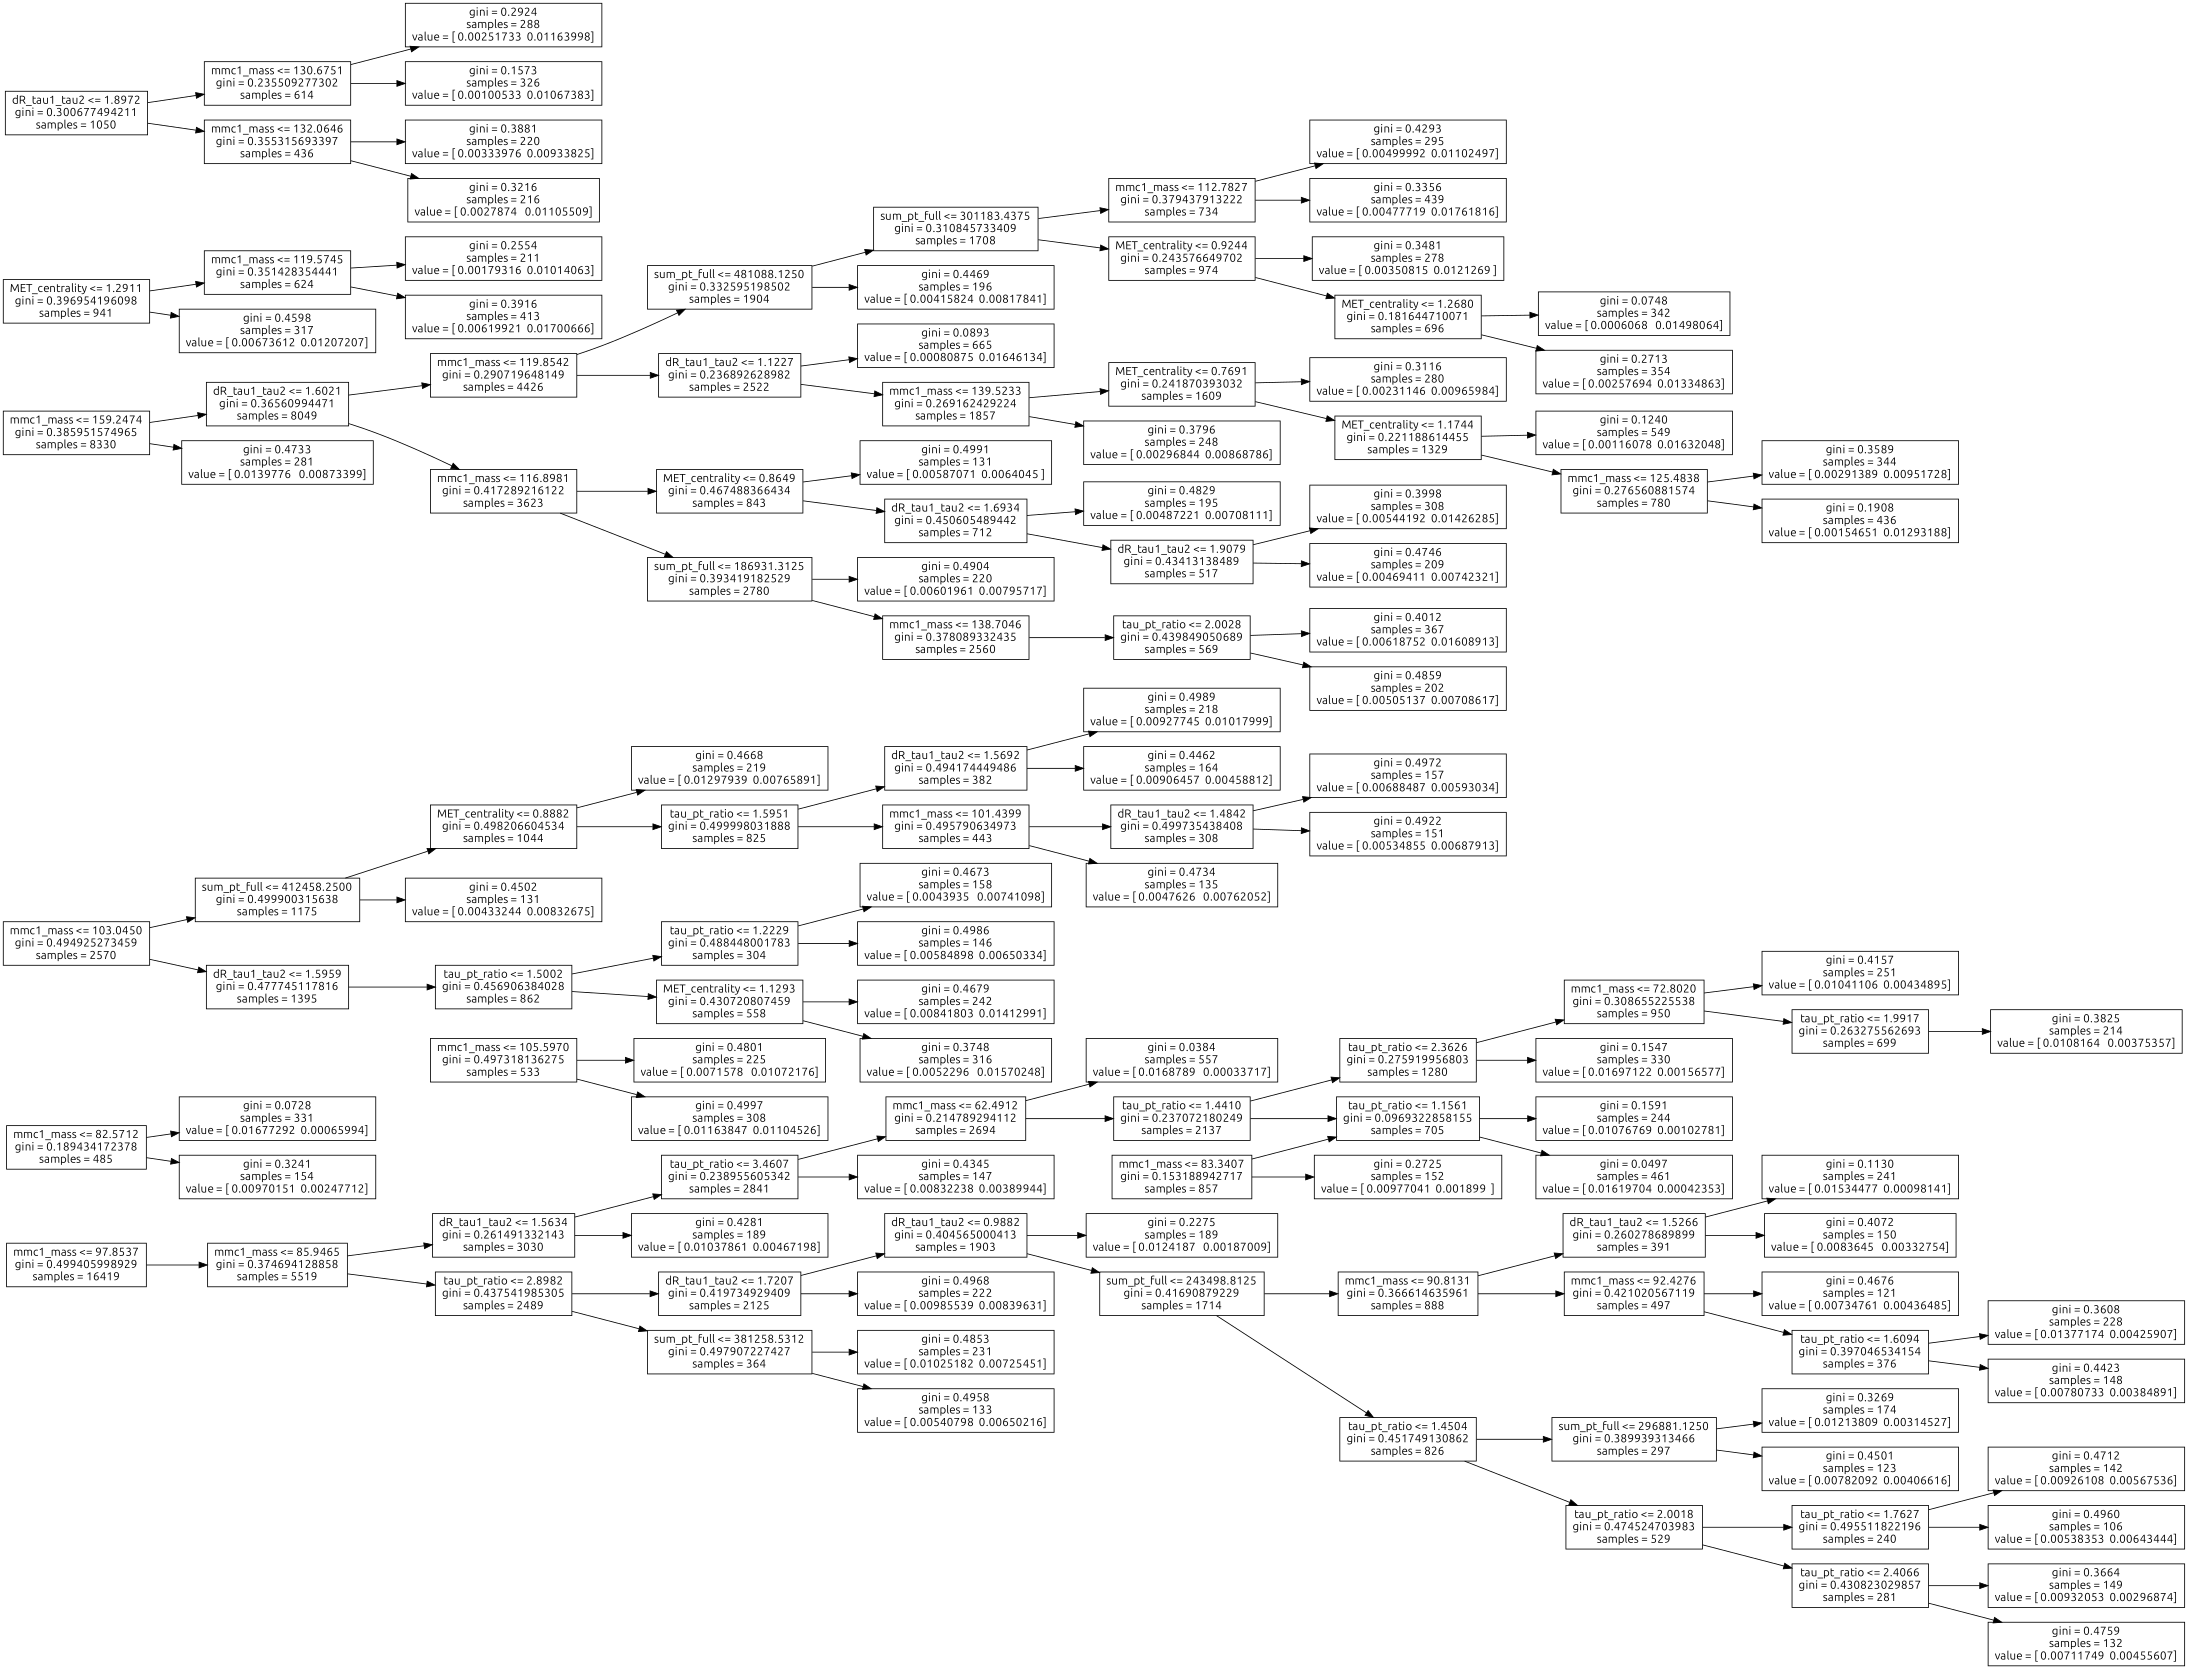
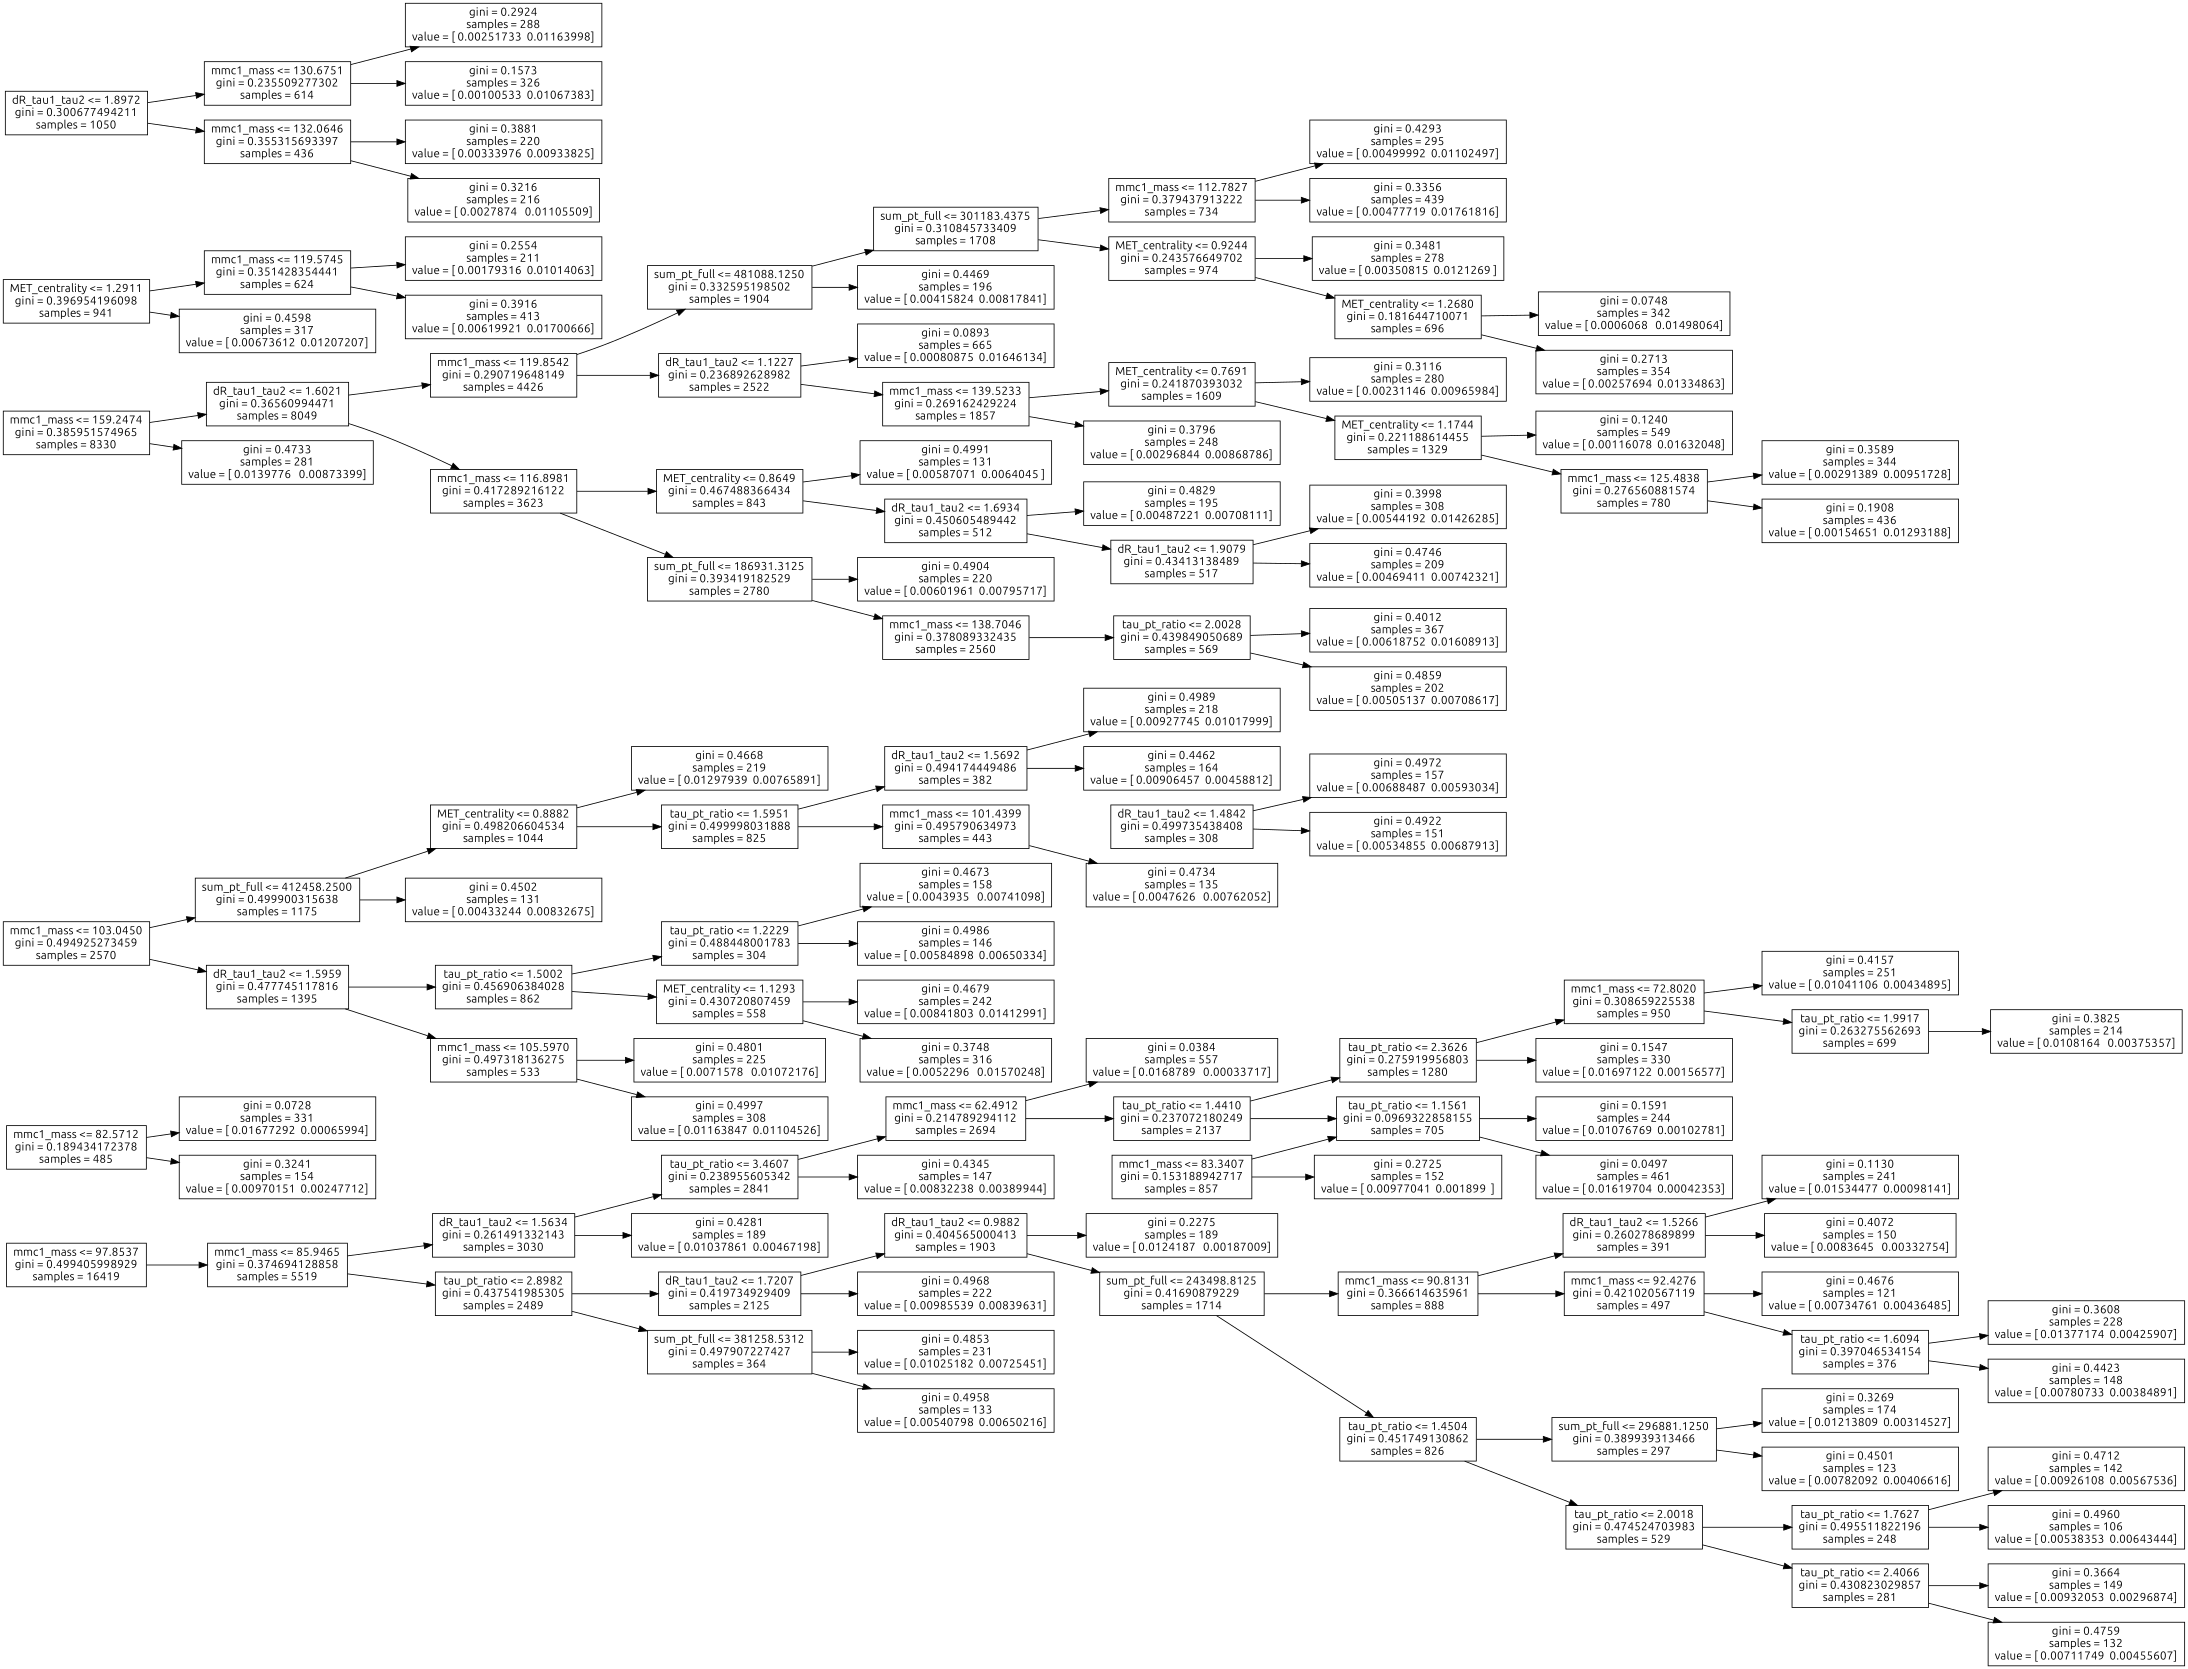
(956, 521) -> (956, 521)
(1066, 827) -> none
(1634, 1002) -> (1634, 1002)
none -> (386, 1022)
(1860, 1527) -> (1860, 1527)
